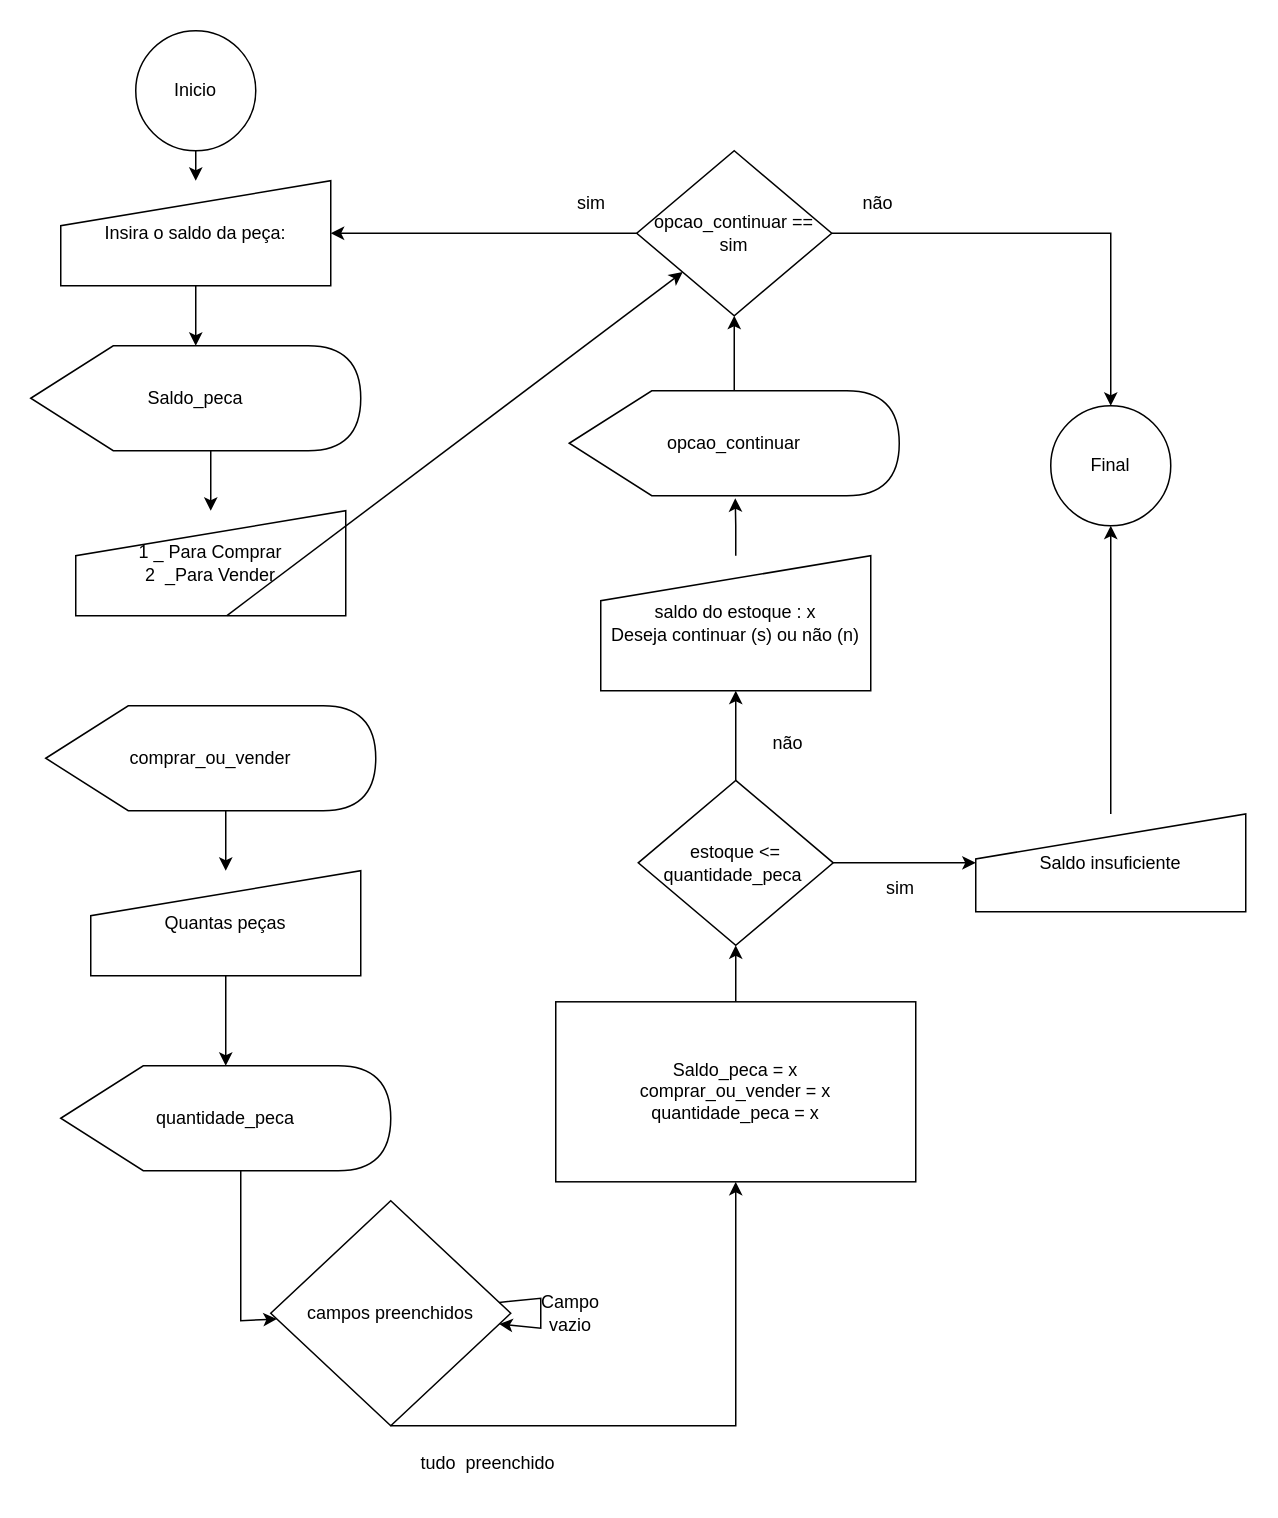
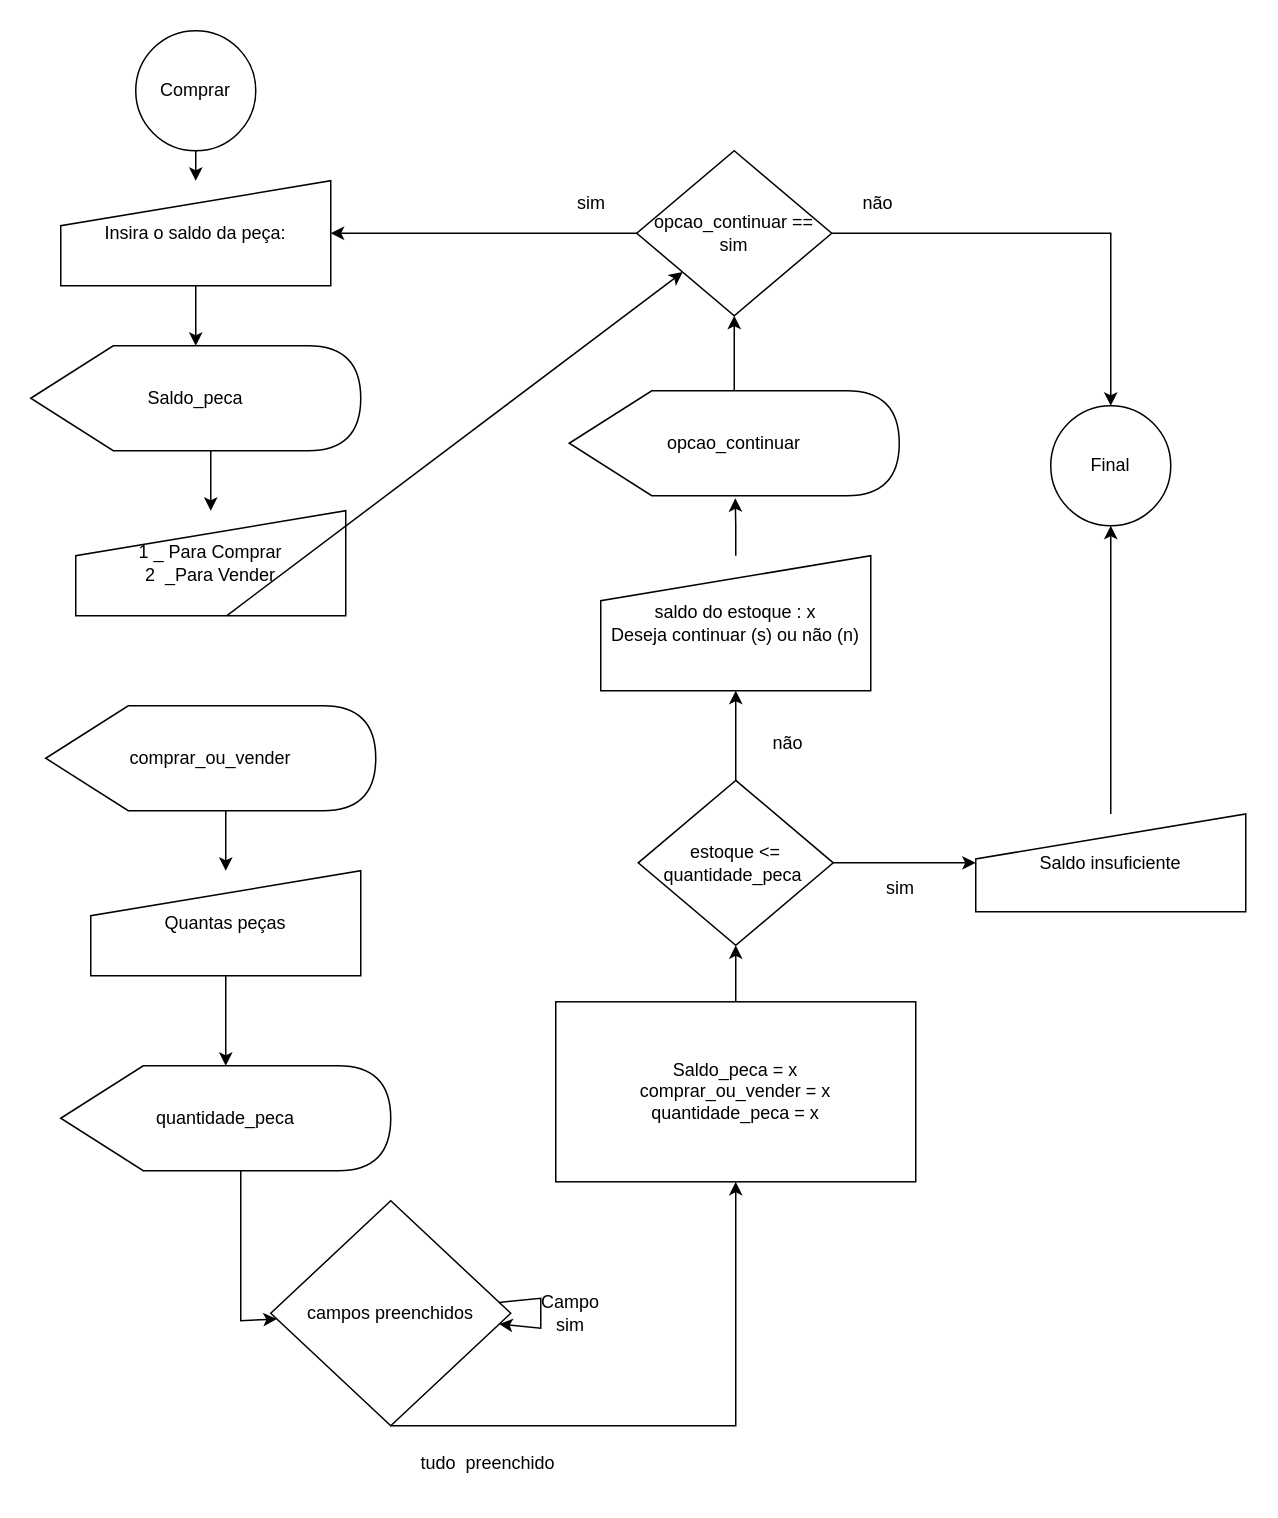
(196, 91) -> (196, 91)
(571, 1313) -> (571, 1313)
